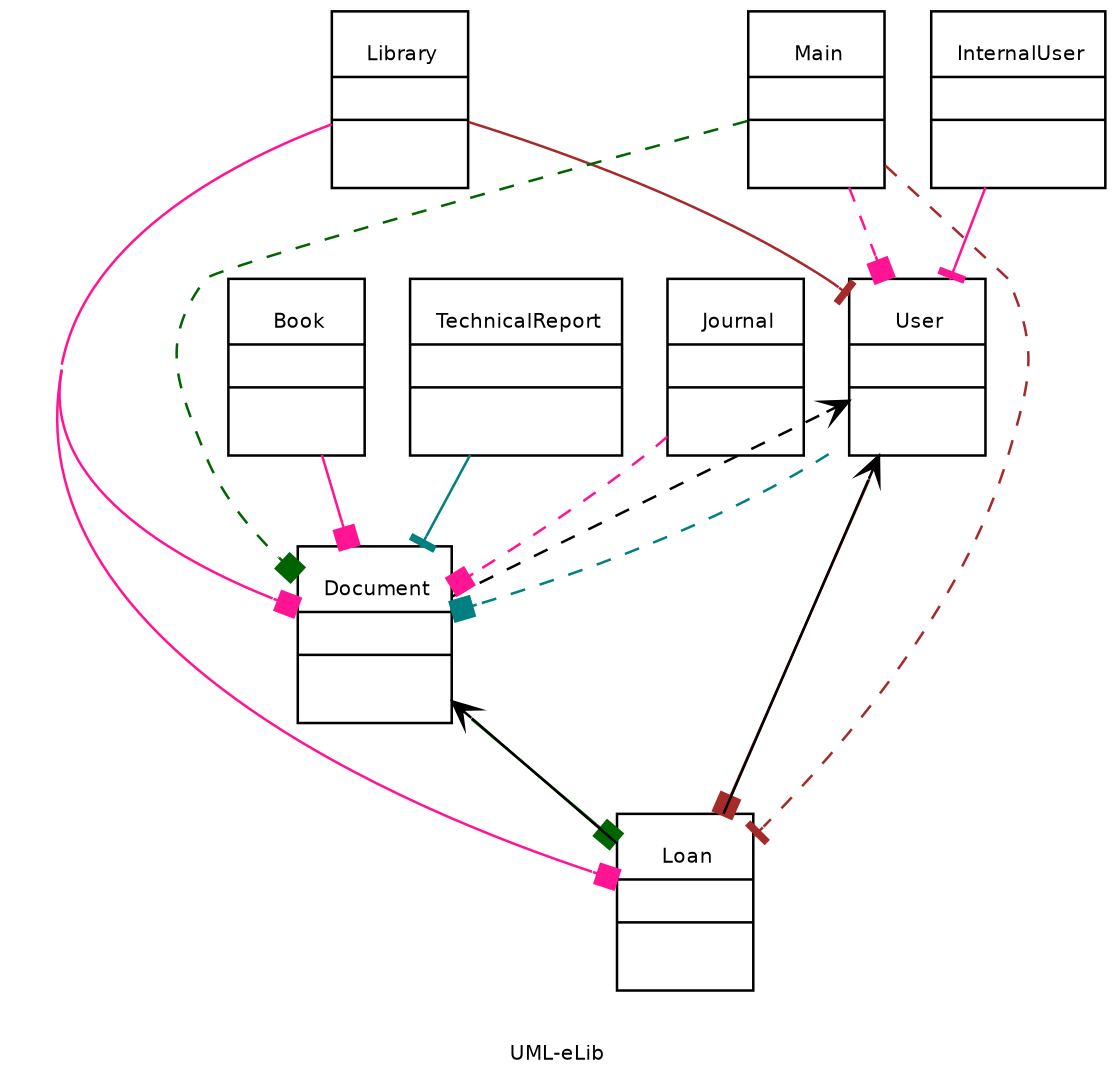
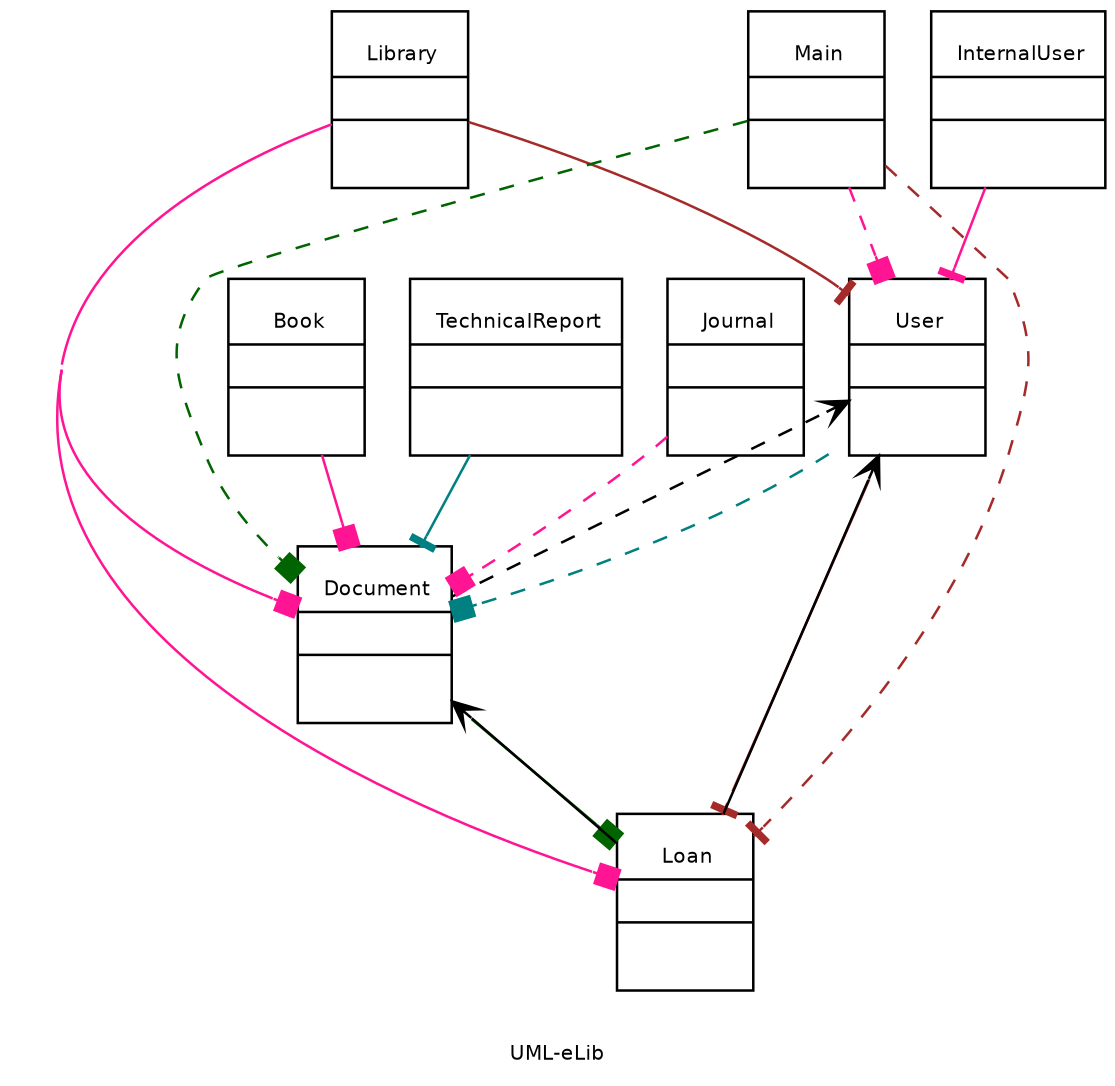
(801, 635) -> (801, 635)
